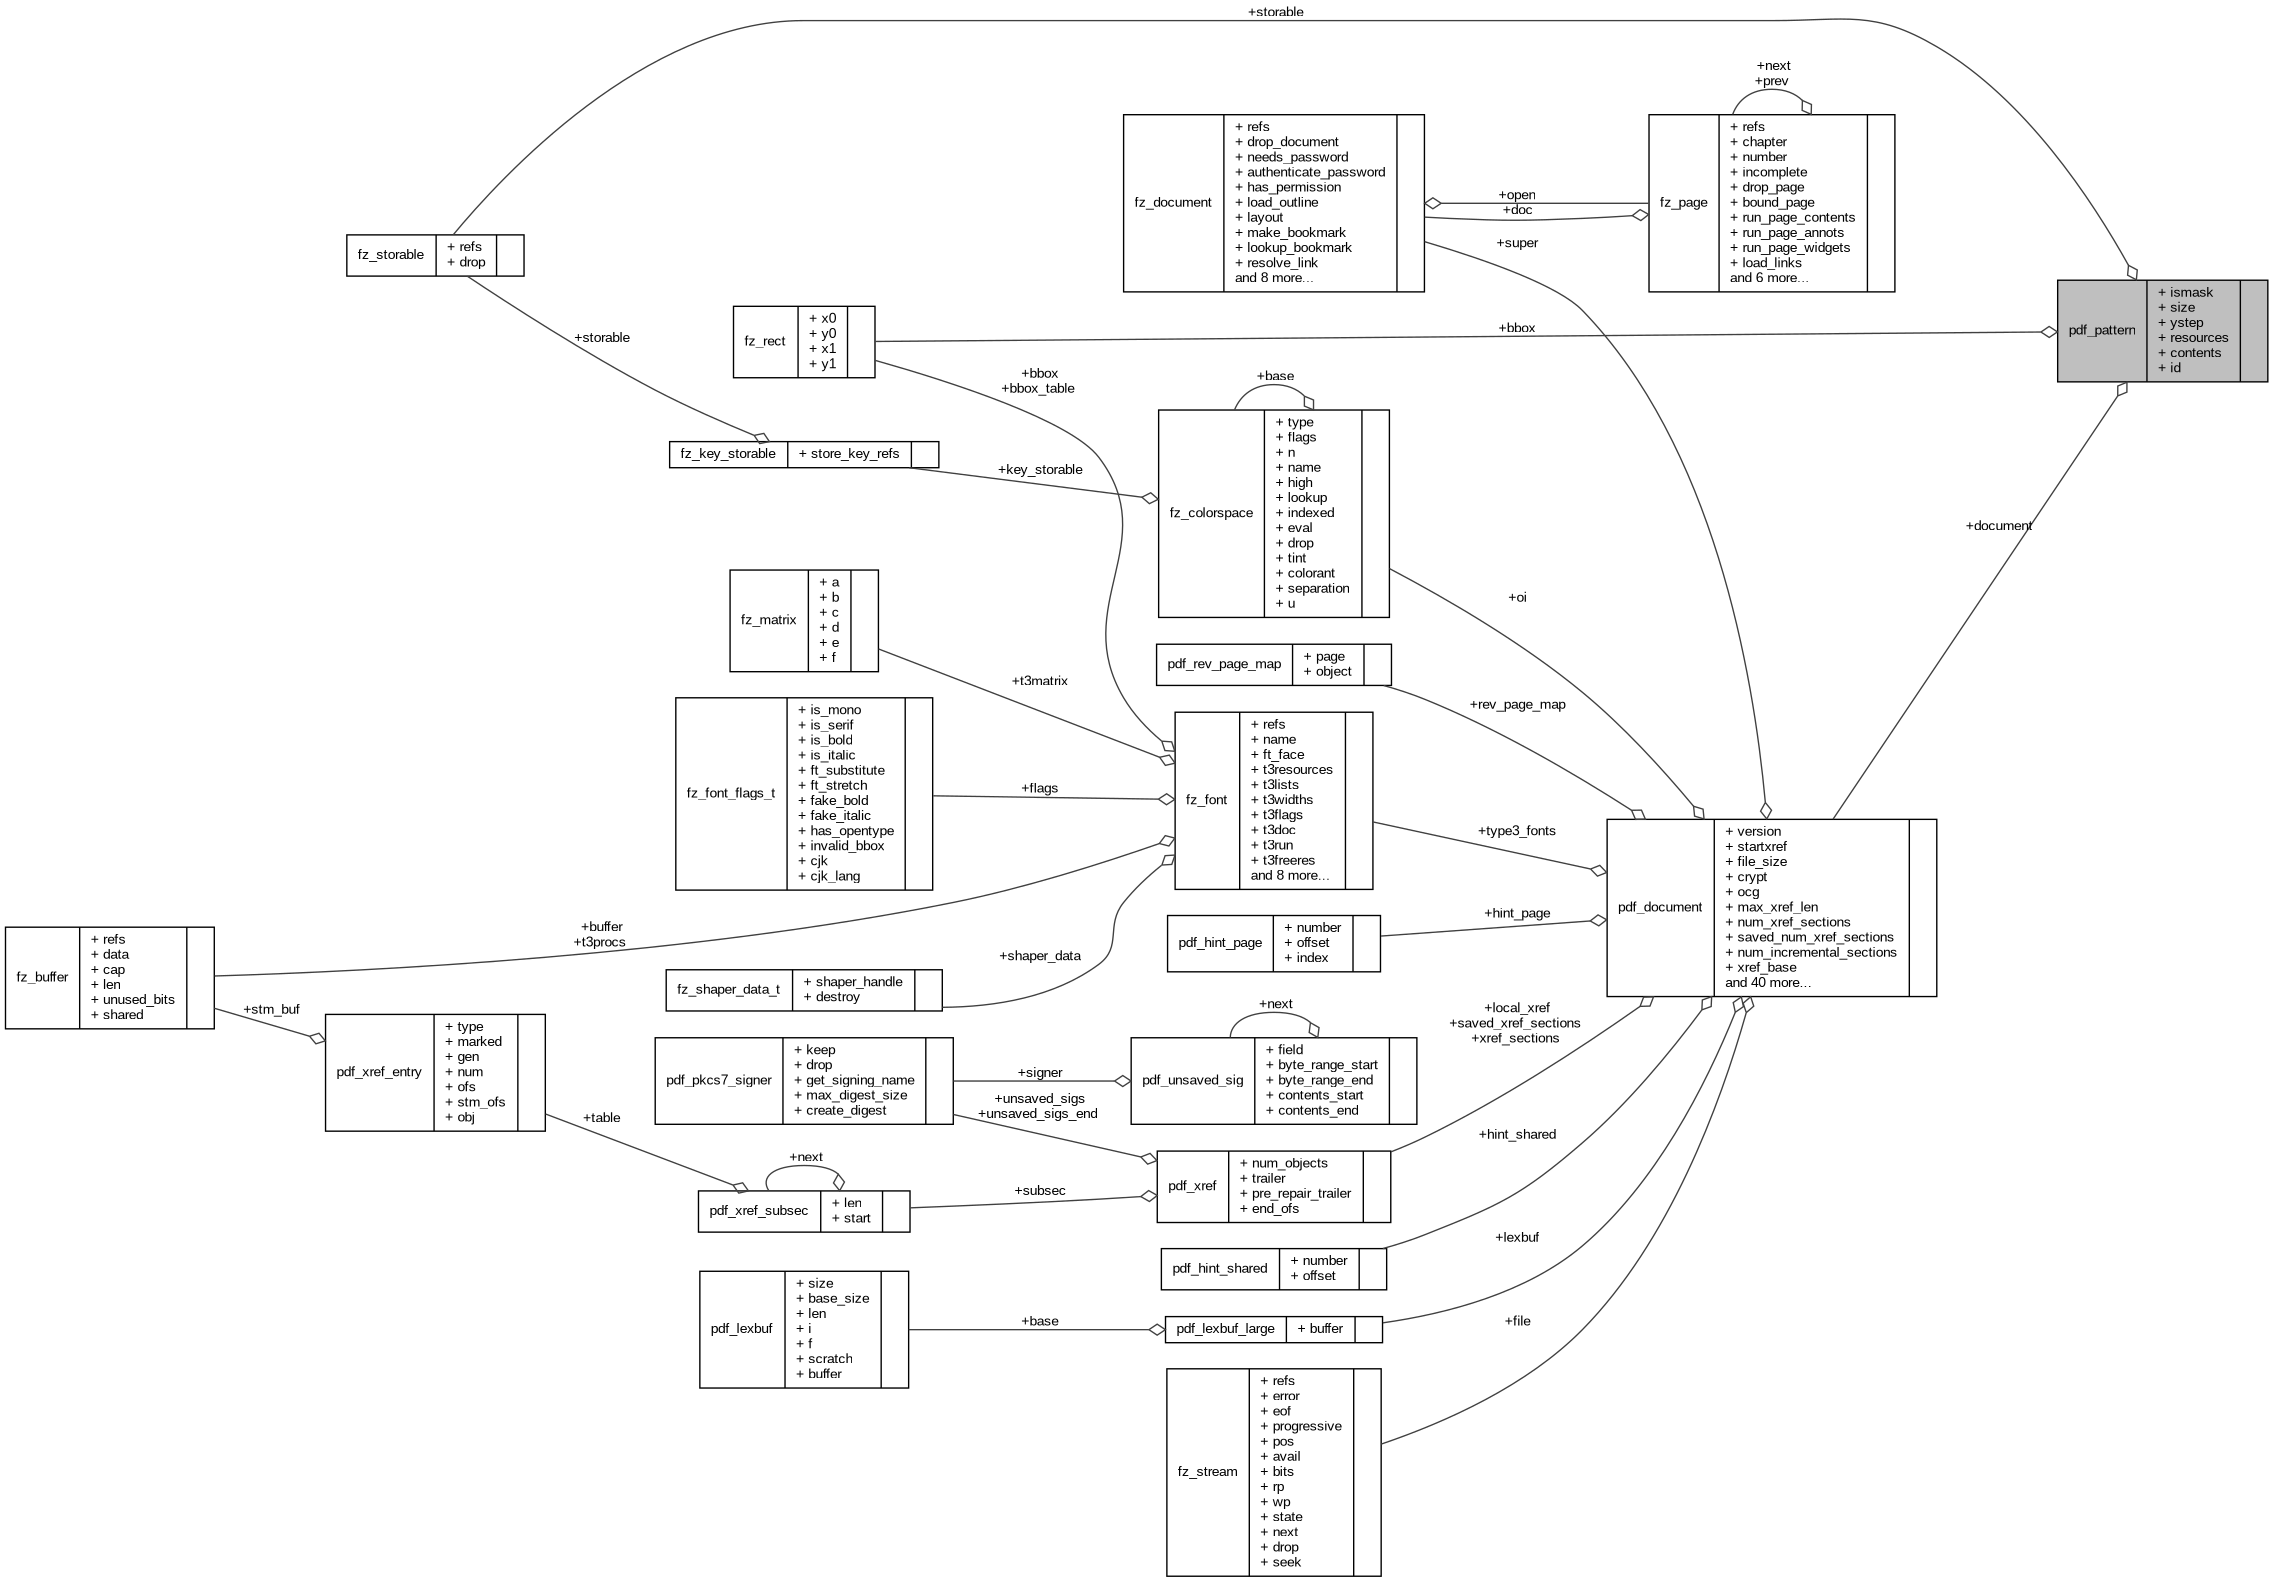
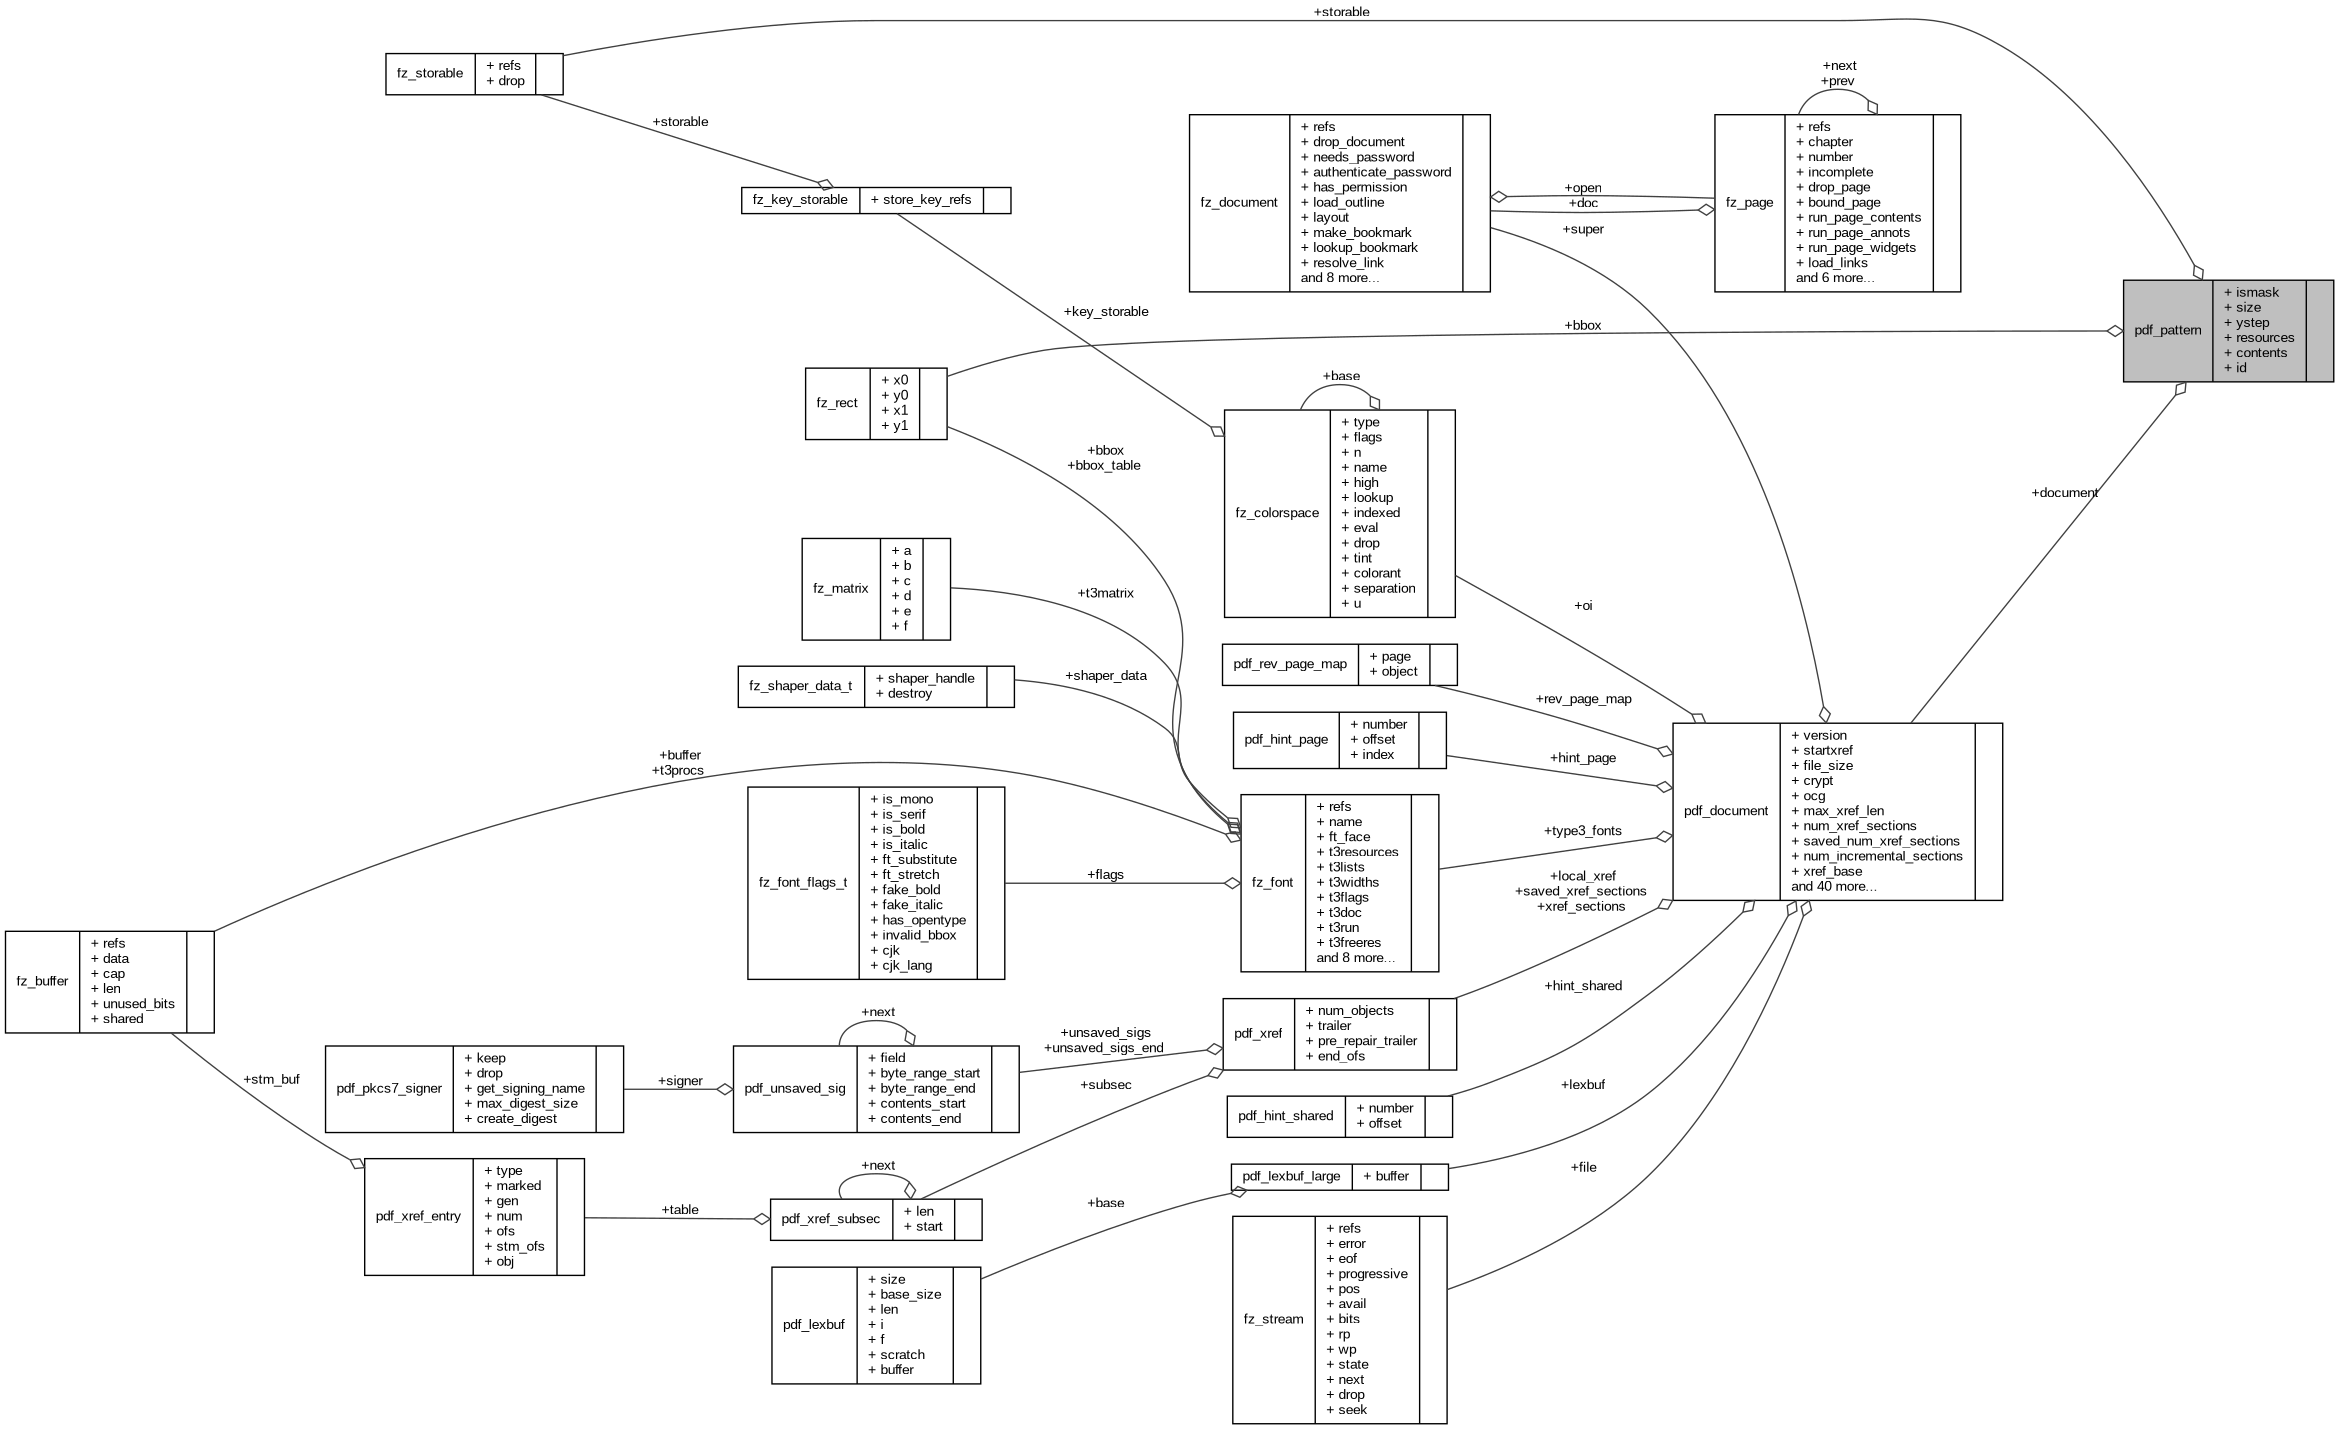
(1047, 1136) -> (1113, 1061)
